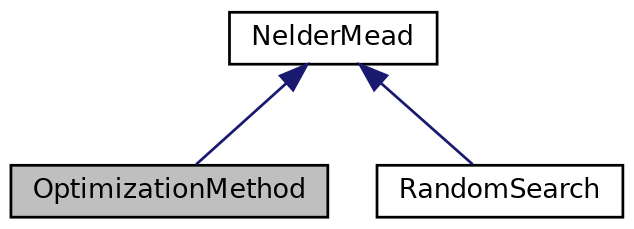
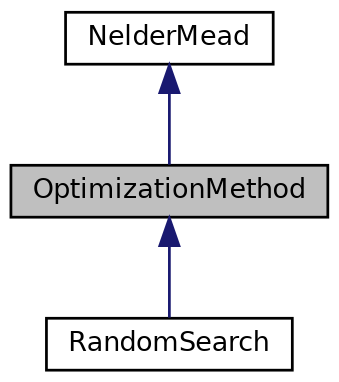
(427, 124) -> (169, 282)
